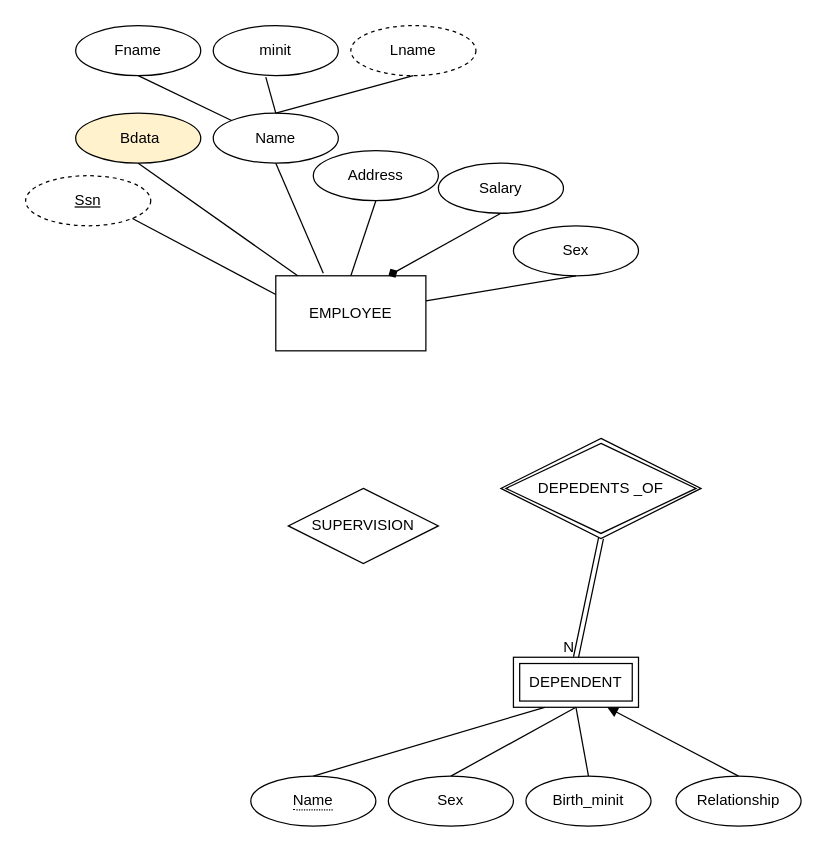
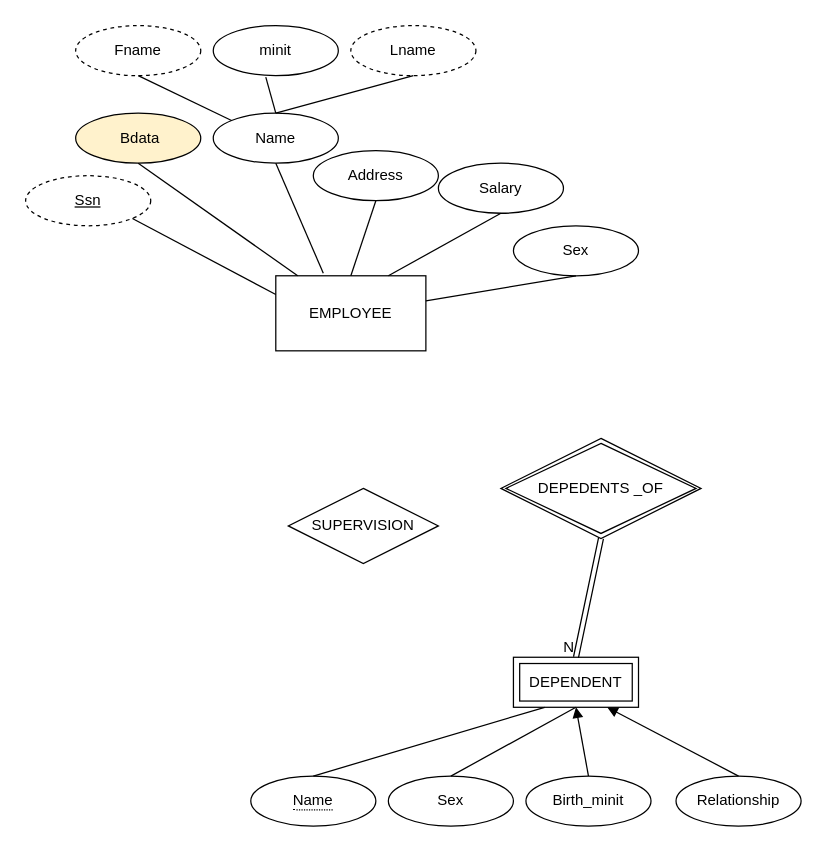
(138, 51) -> (138, 51)
(397, 270) -> (393, 273)
(577, 713) -> (578, 718)
